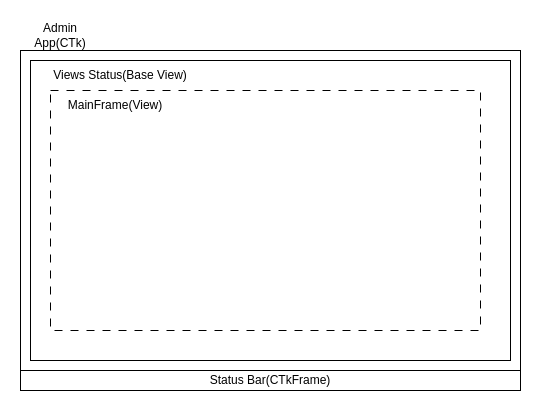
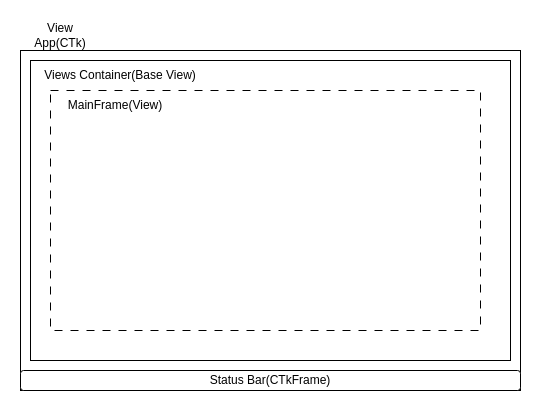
(61, 36) -> (61, 36)
(121, 76) -> (121, 76)
(271, 381) -> (271, 381)
